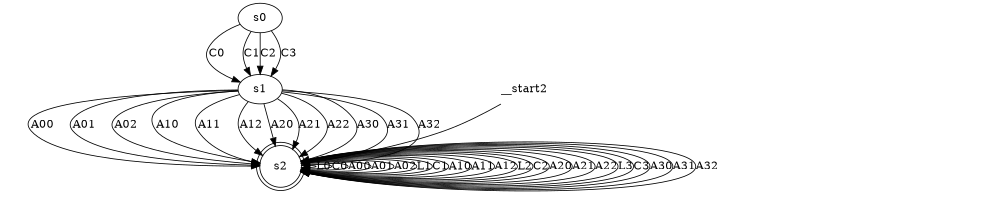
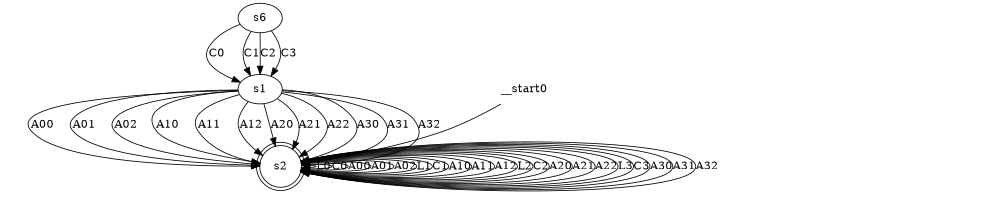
(260, 18) -> (260, 18)
(524, 89) -> (524, 89)
